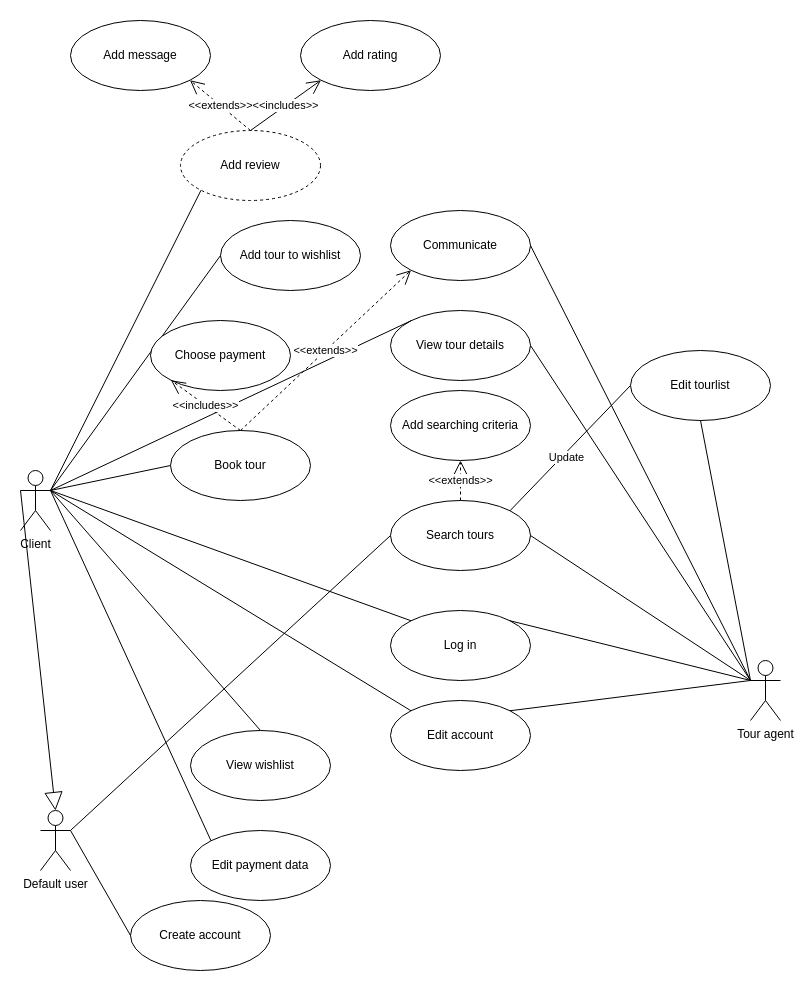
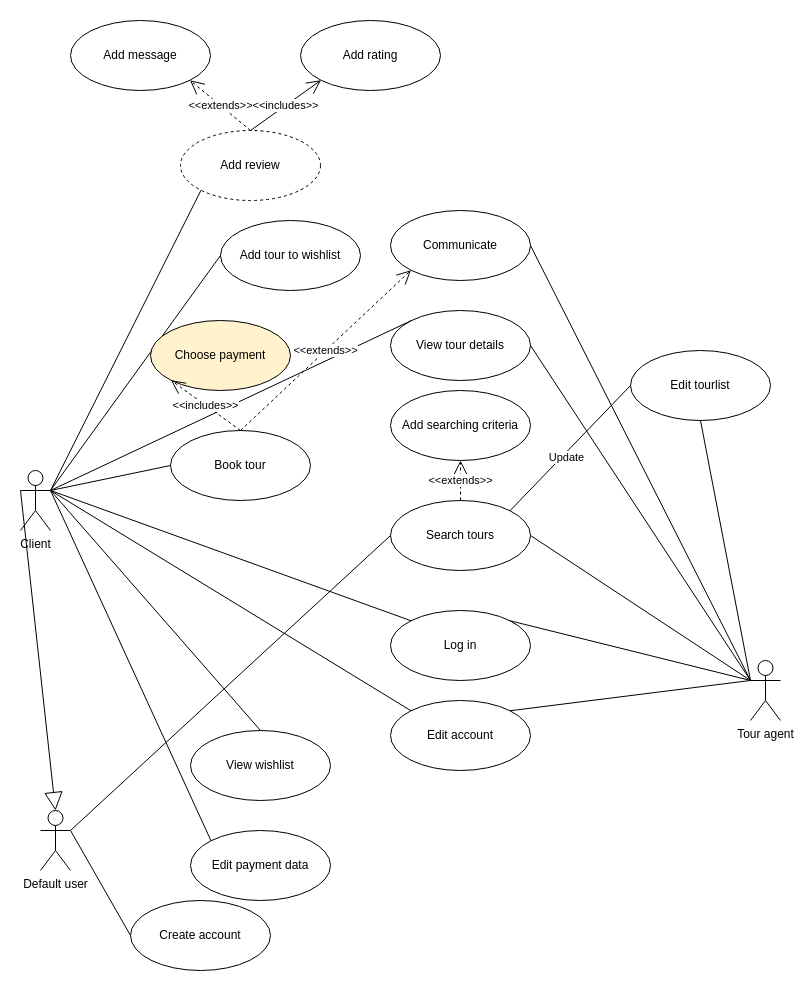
(221, 356) -> (221, 356)
